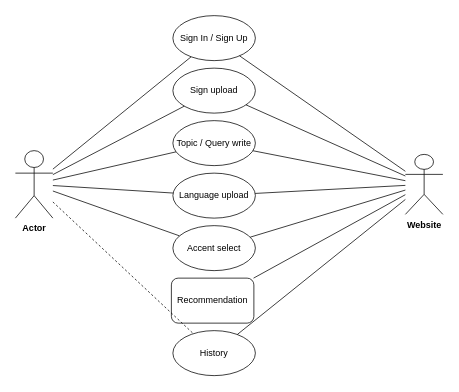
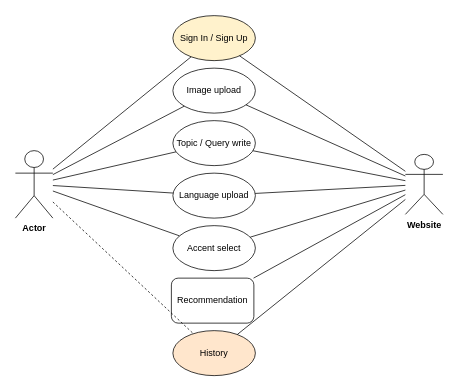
(214, 38) -> (214, 38)
(214, 90) -> (214, 90)
(214, 353) -> (214, 353)
